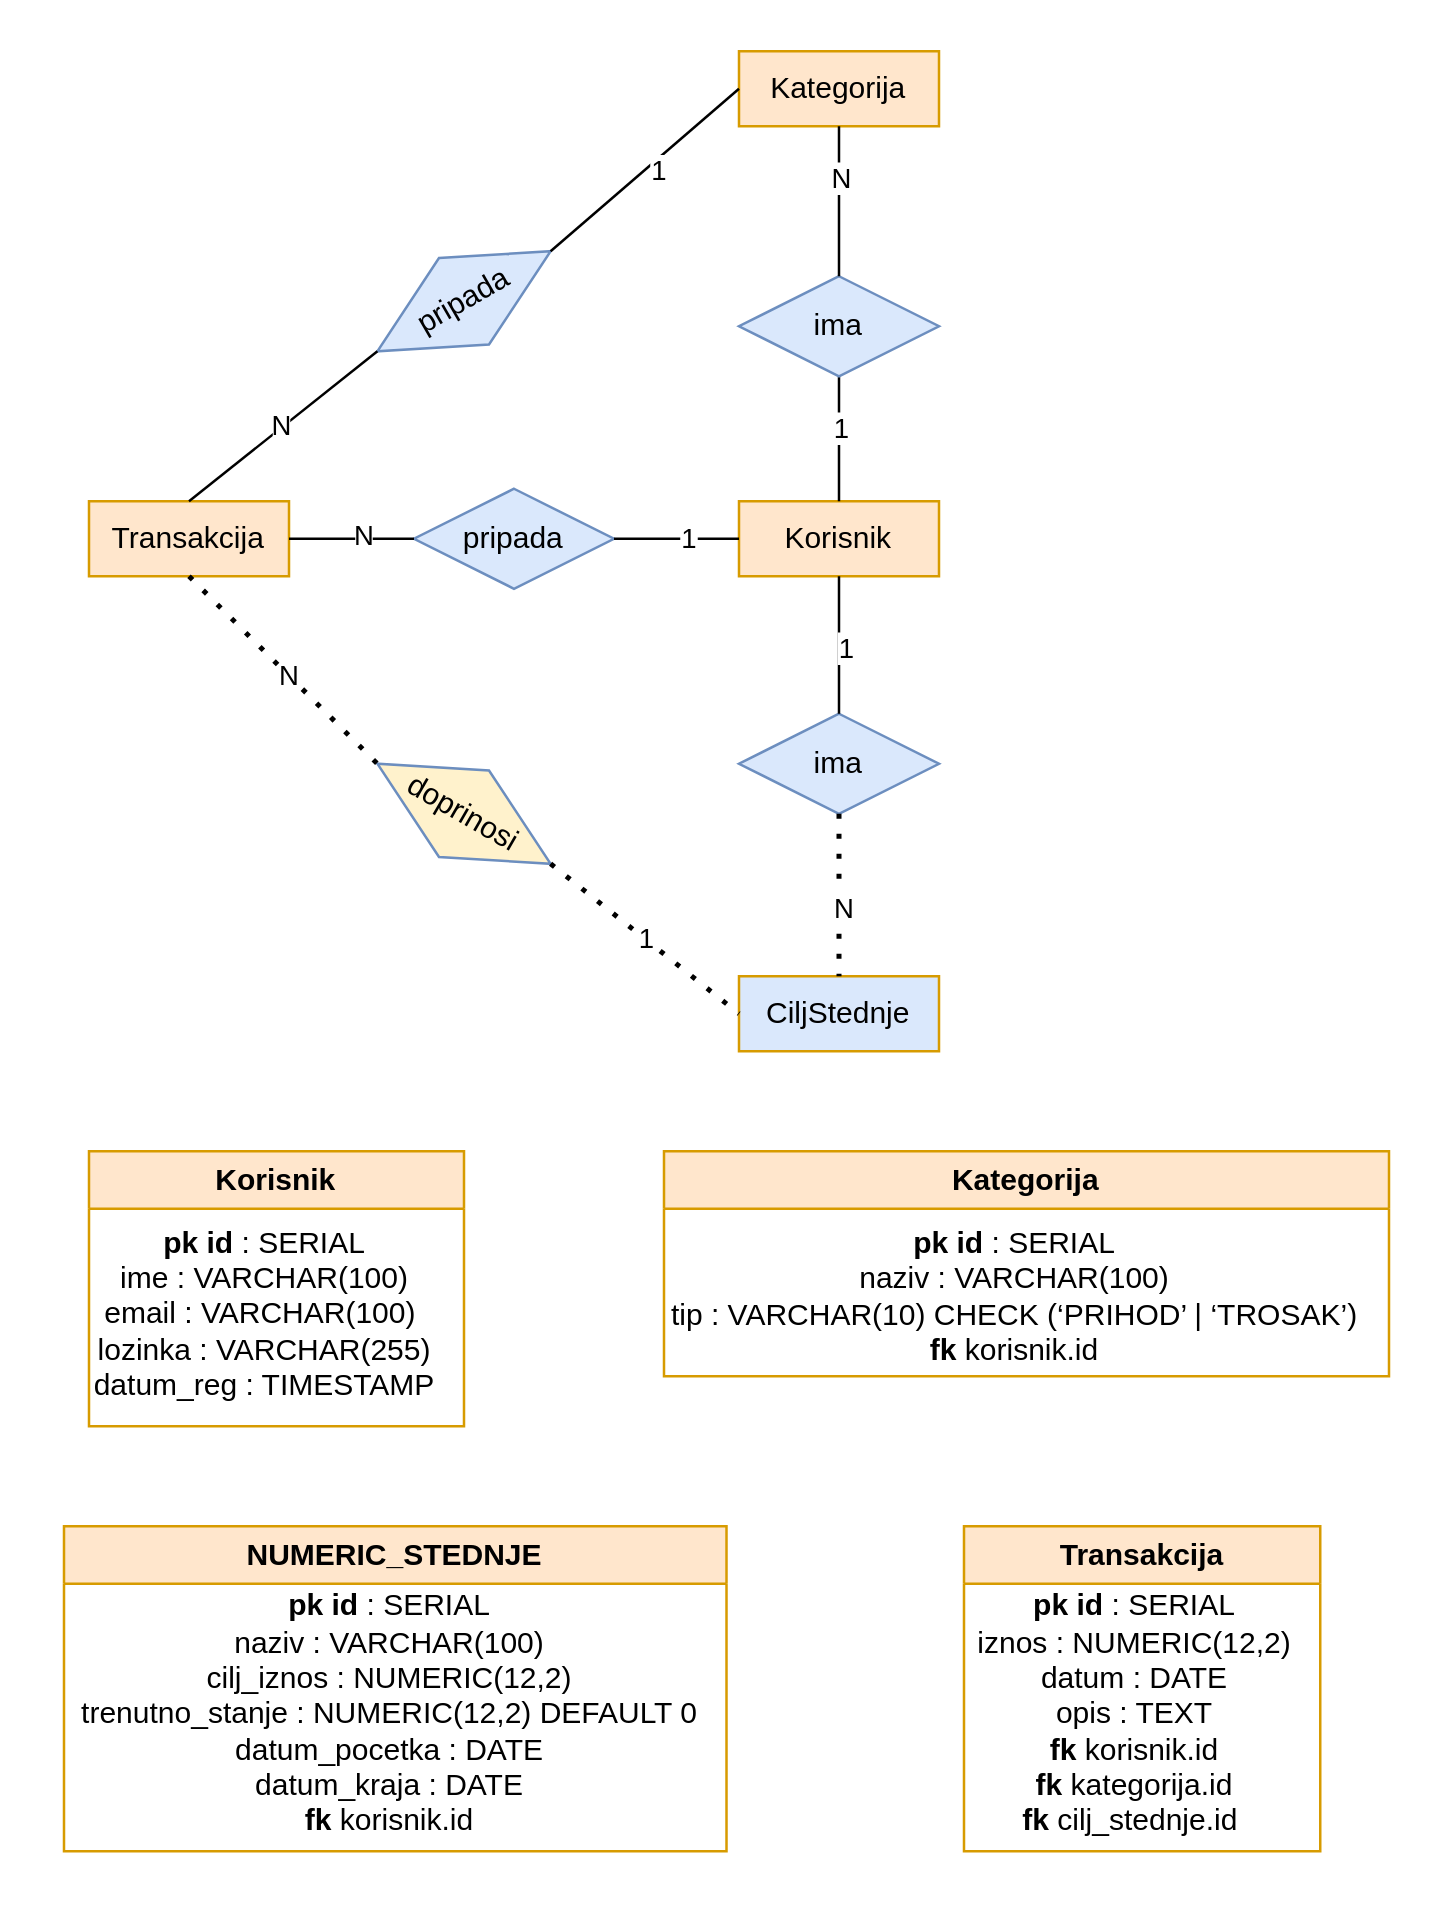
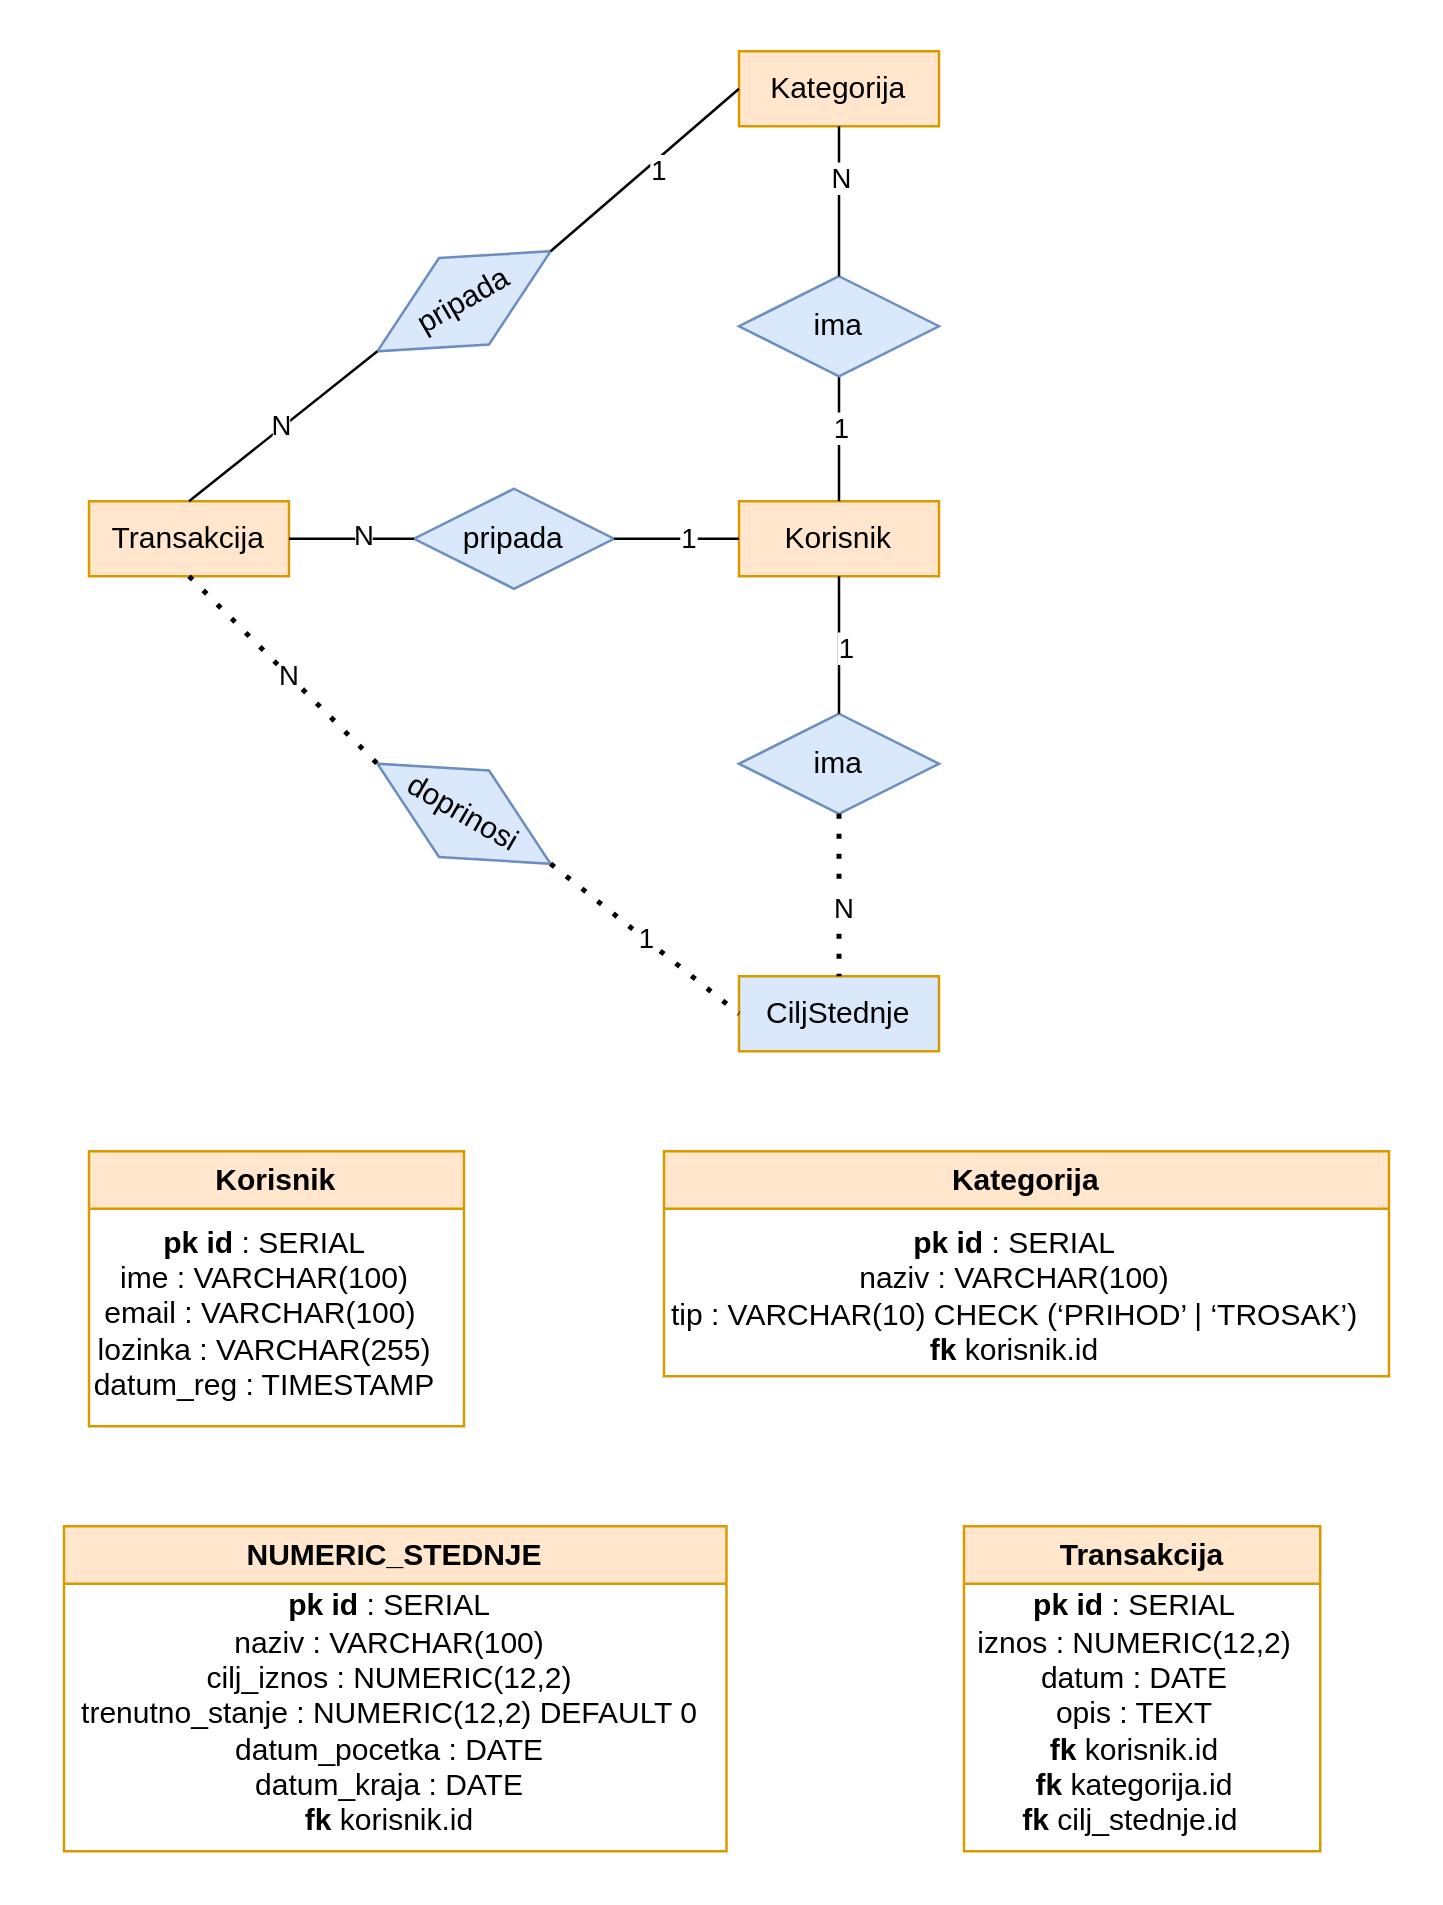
(464, 814) -> (464, 814)
